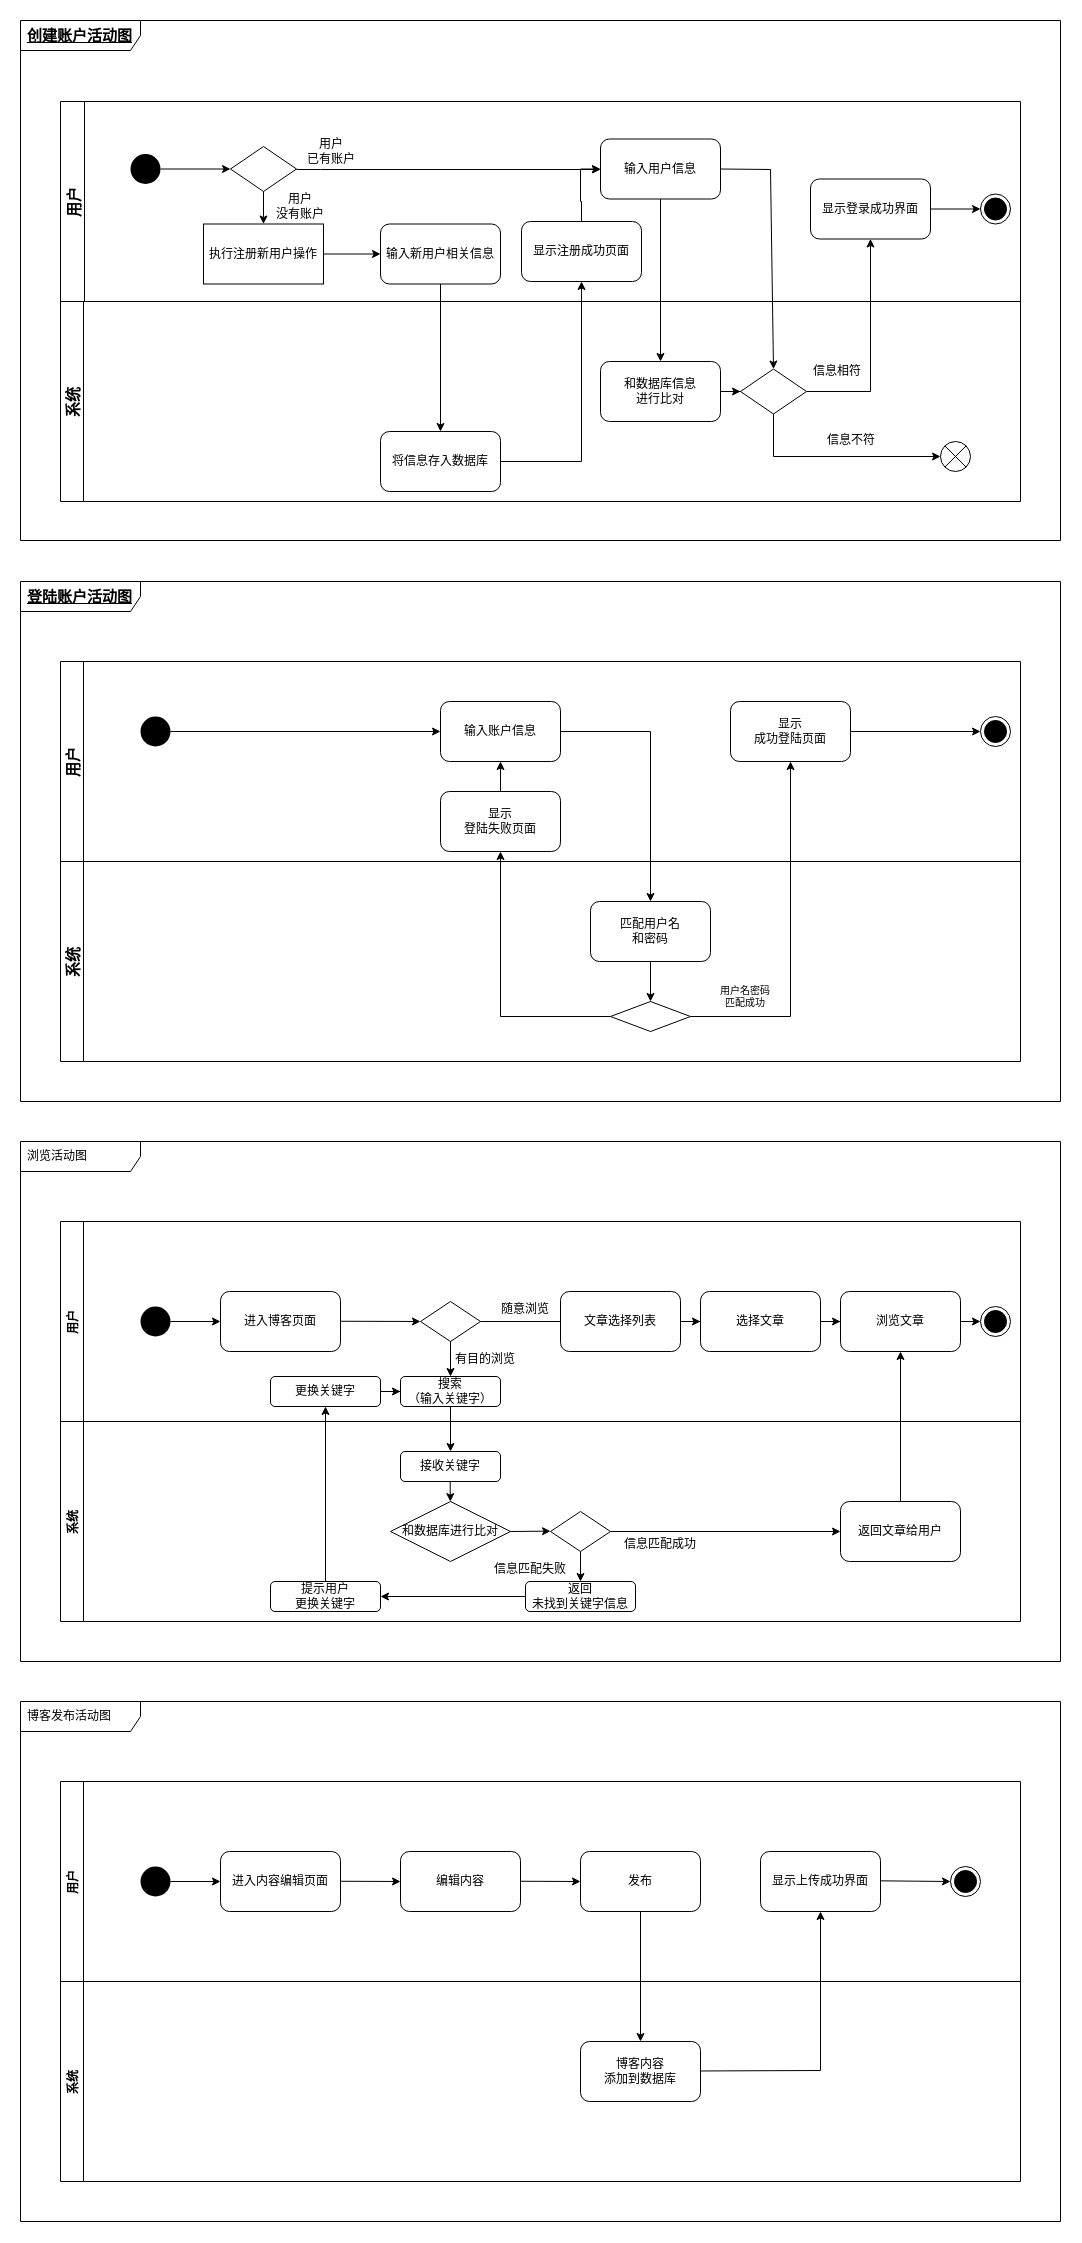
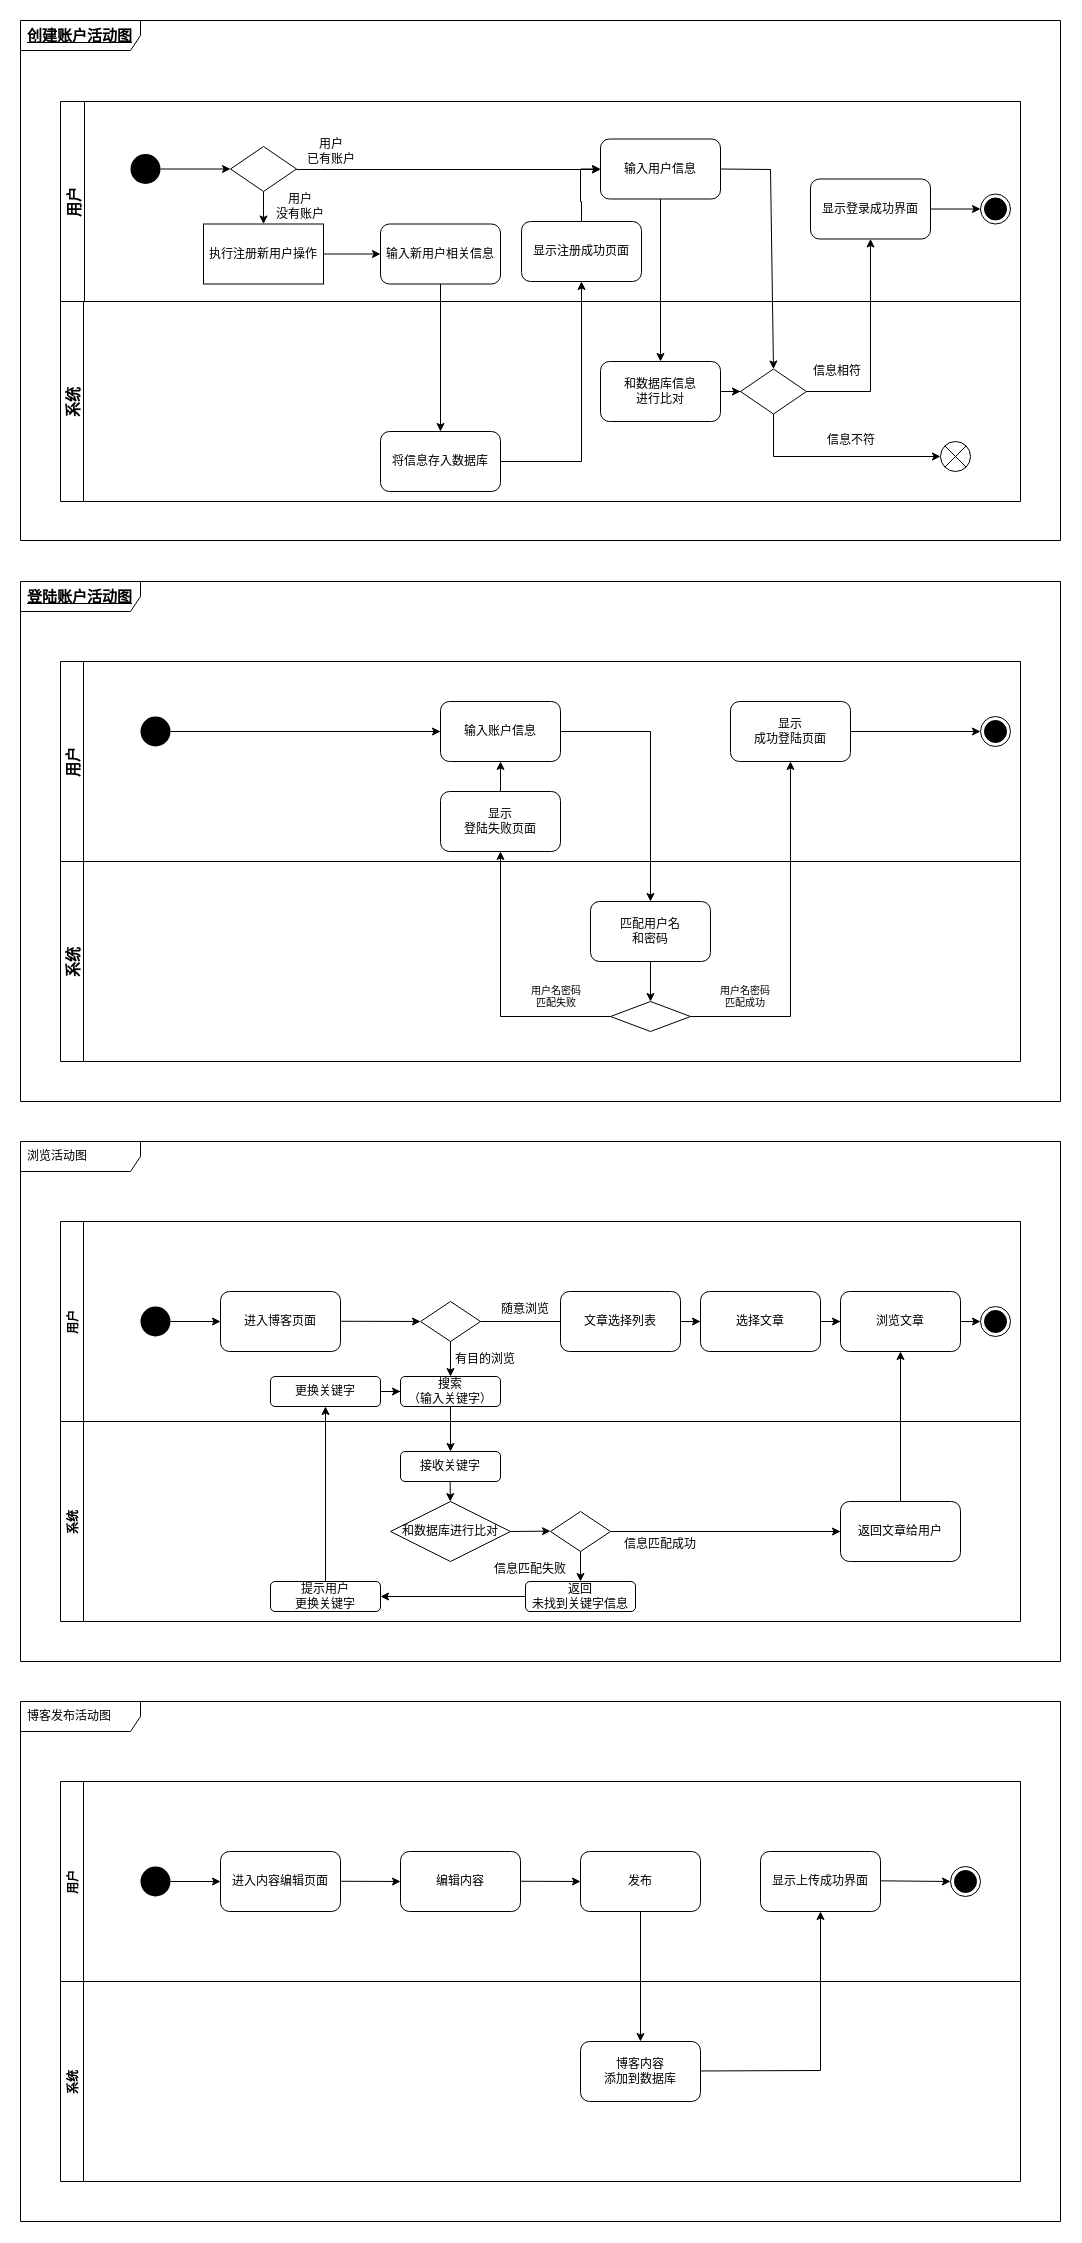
none -> (557, 997)
